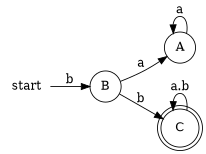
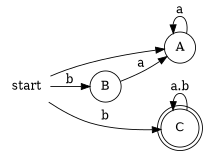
none -> (102, 60)
(138, 104) -> (98, 125)
